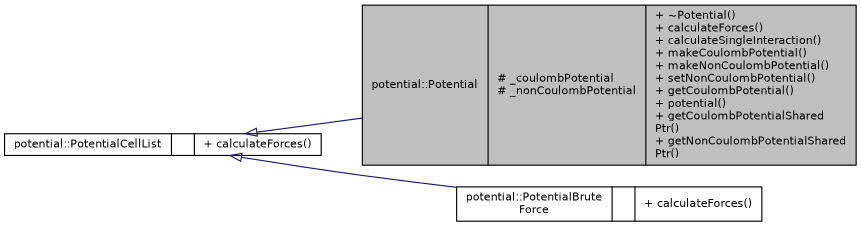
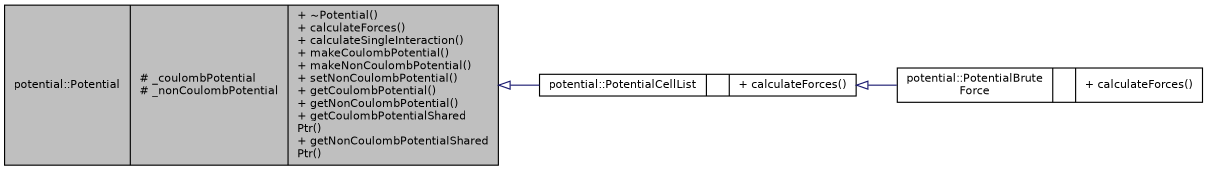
(691, 103) -> (378, 103)
(310, 125) -> (525, 85)
